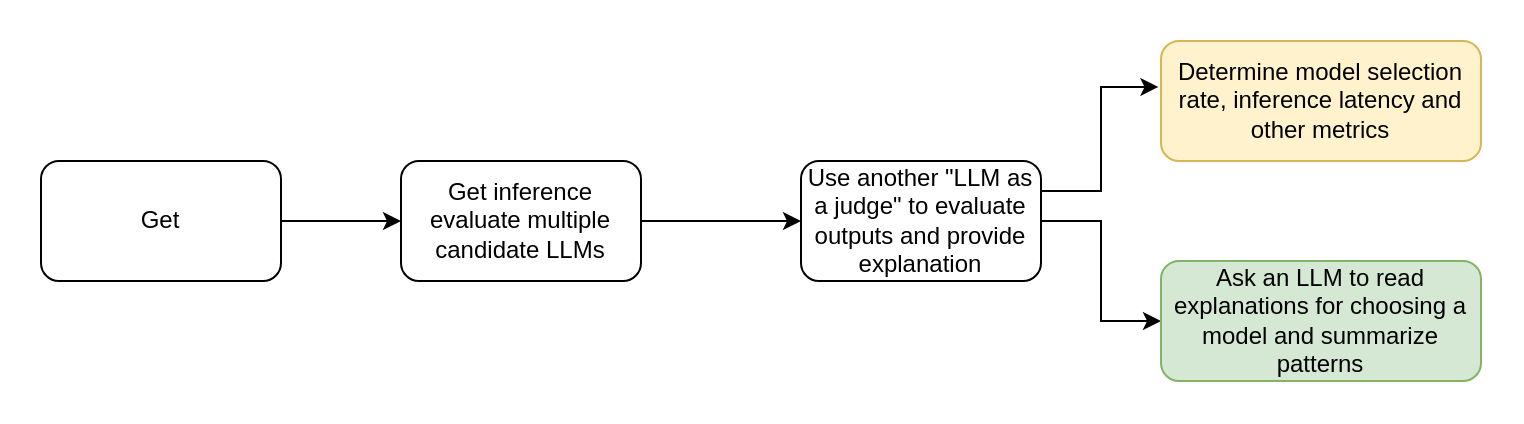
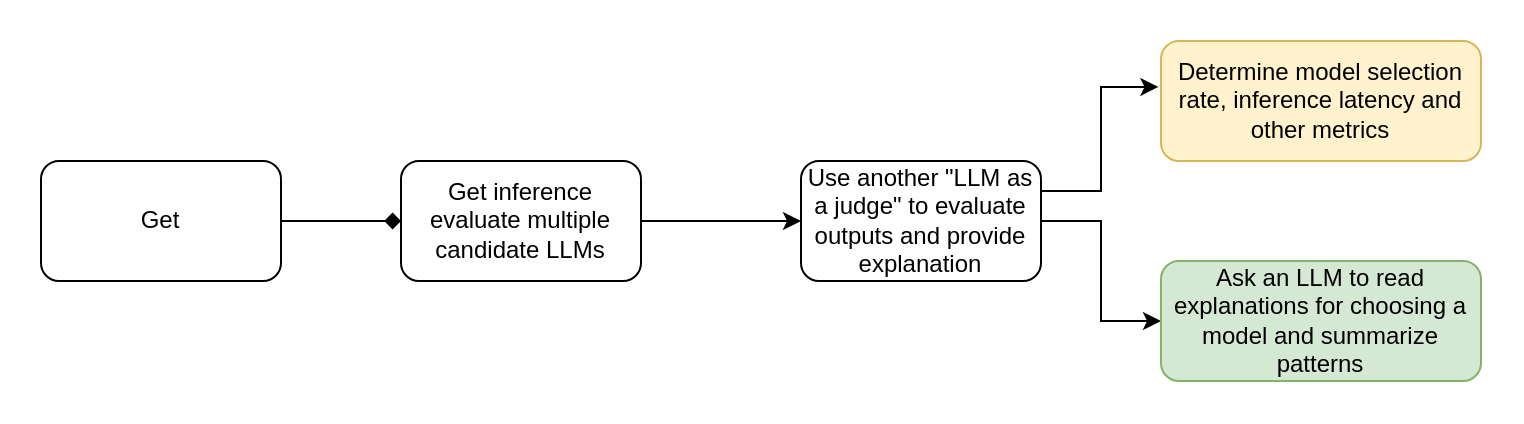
(385, 221) -> (384, 221)
